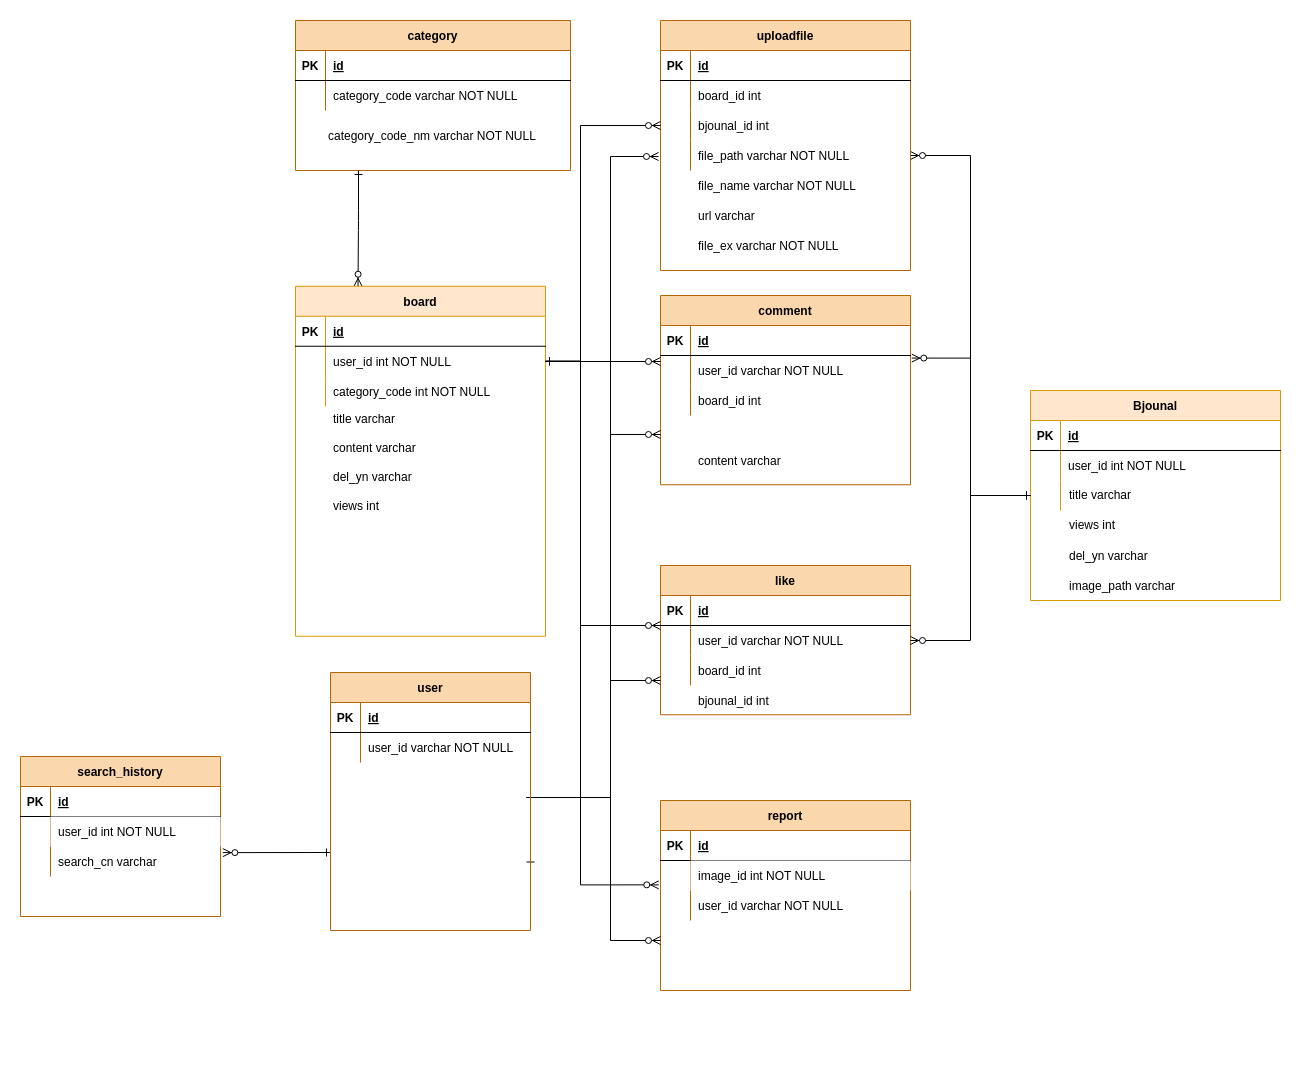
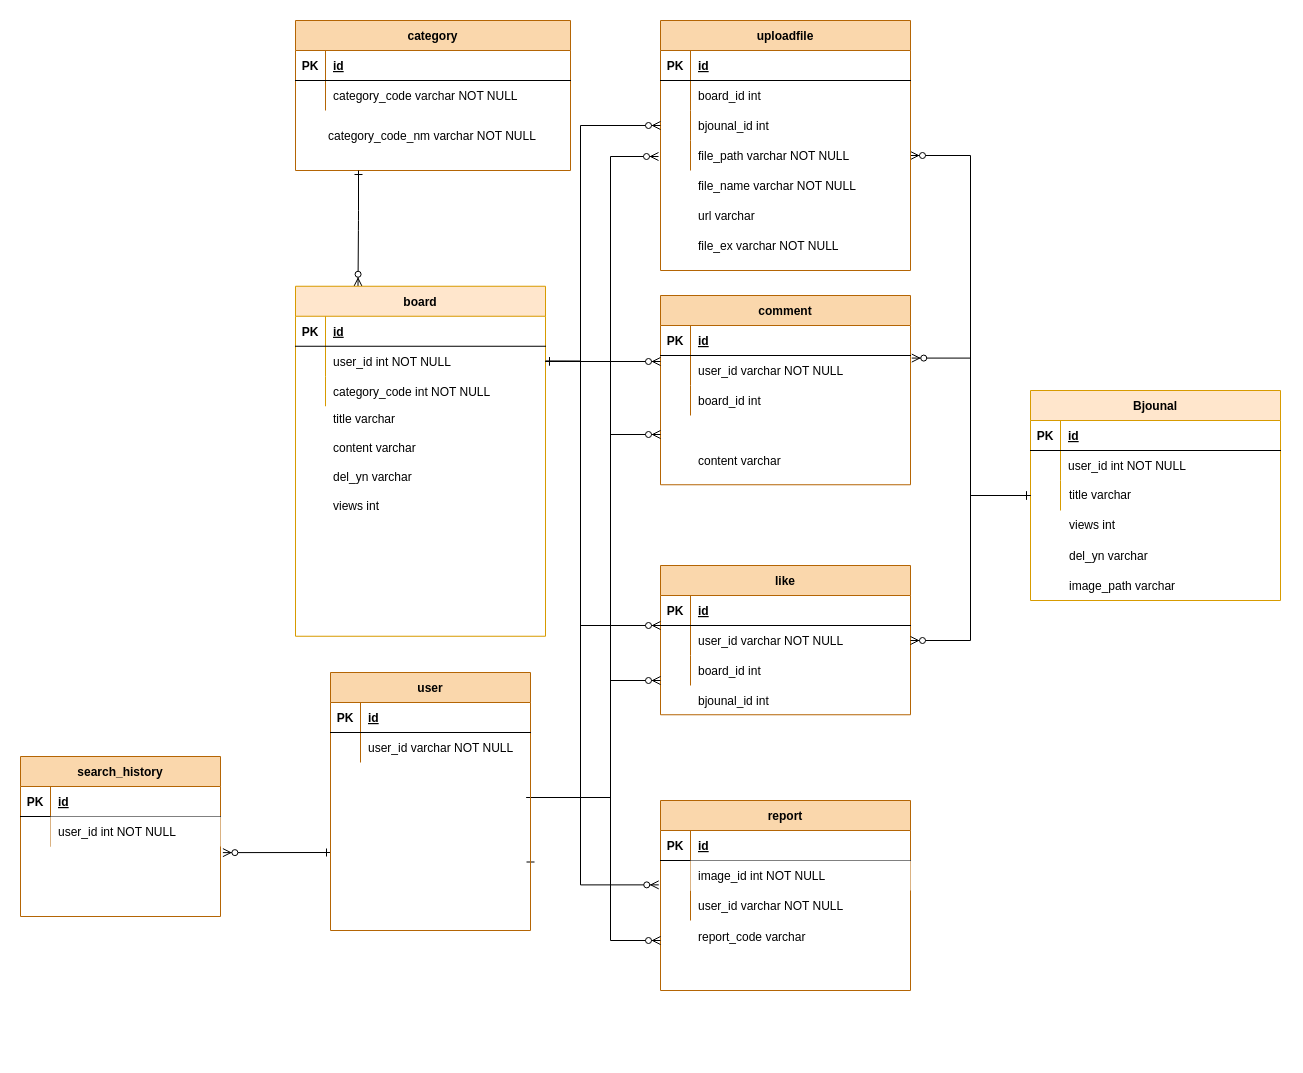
(136, 862) -> none
none -> (801, 937)
